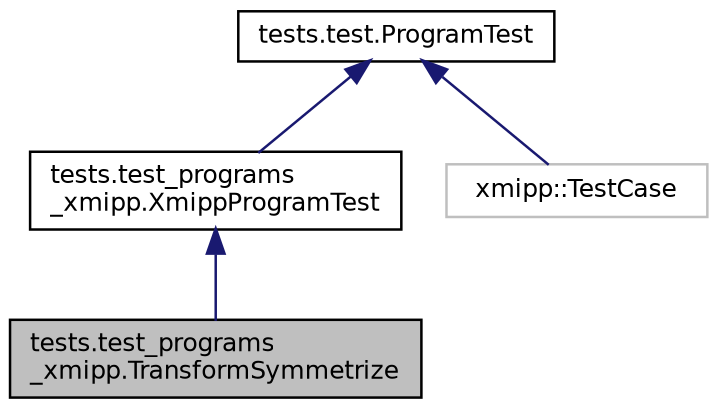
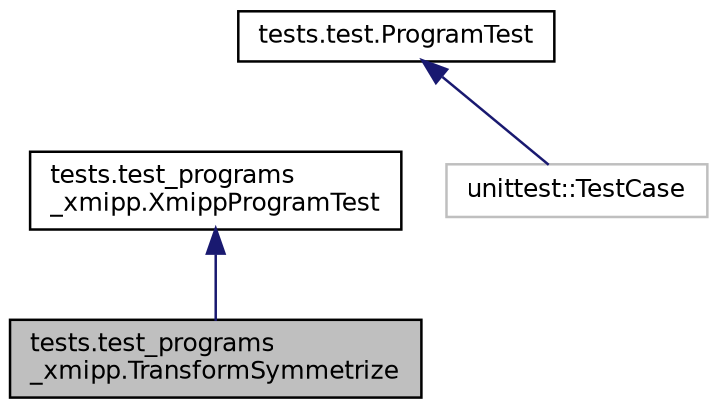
(304, 115) -> none
(577, 191) -> (577, 191)
